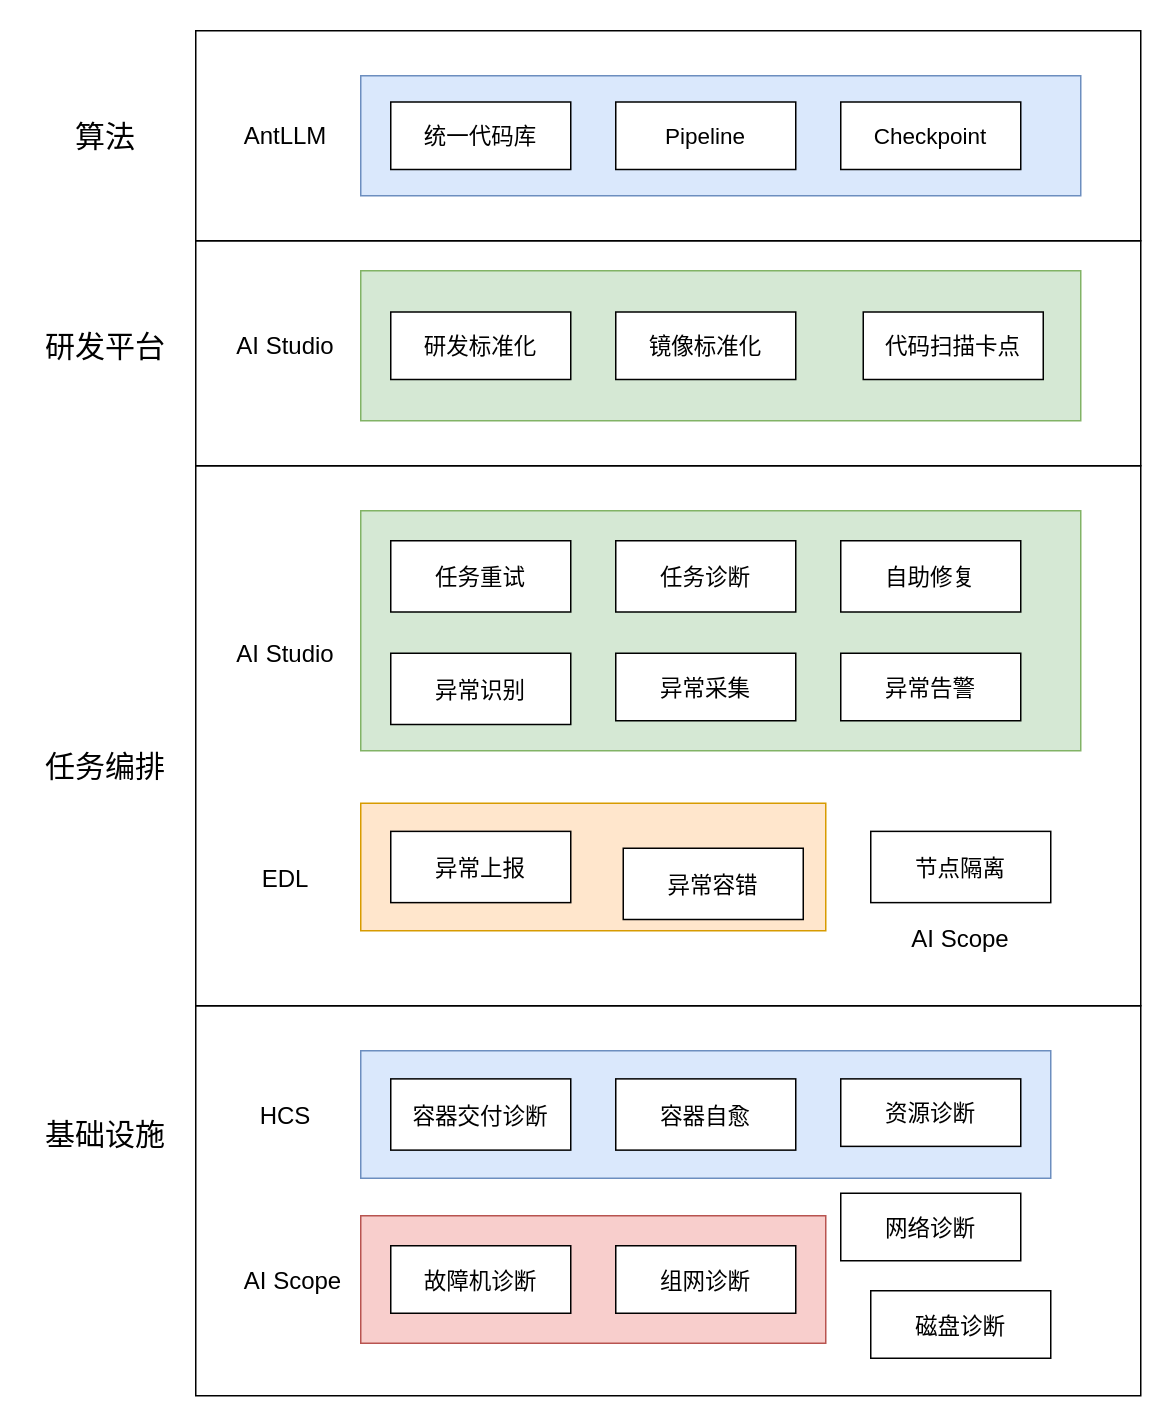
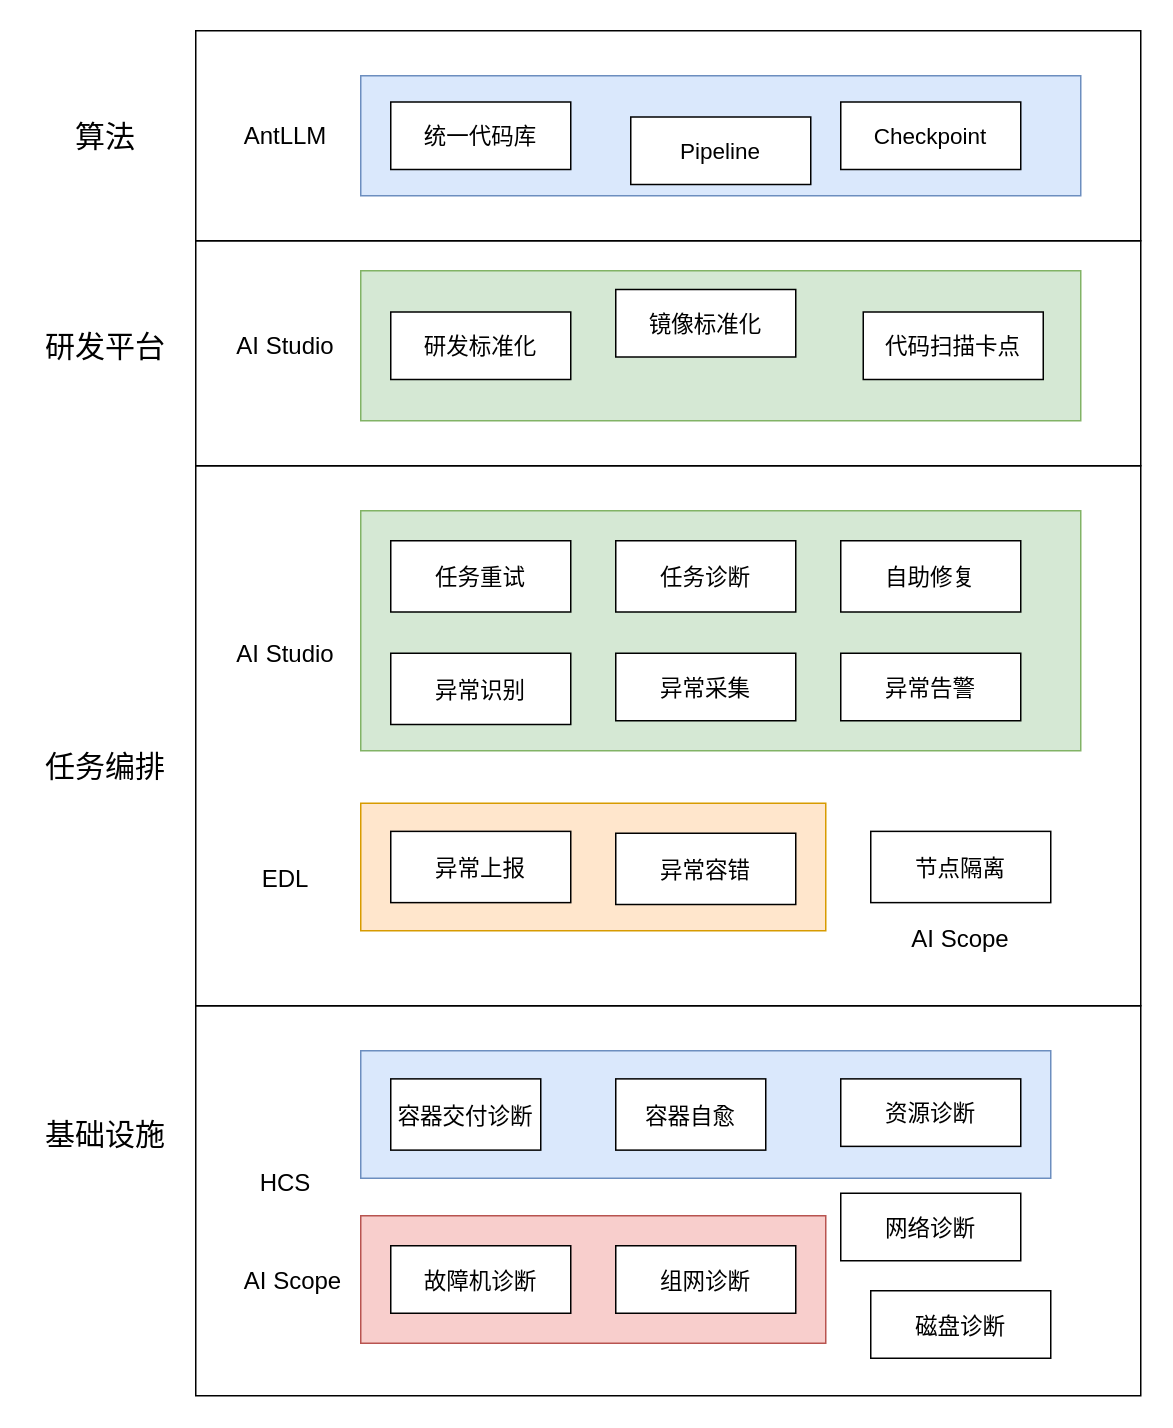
(706, 136) -> (721, 151)
(706, 346) -> (706, 323)
(713, 884) -> (706, 869)
(286, 1115) -> (286, 1182)
(481, 1115) -> (466, 1115)
(706, 1115) -> (691, 1115)
